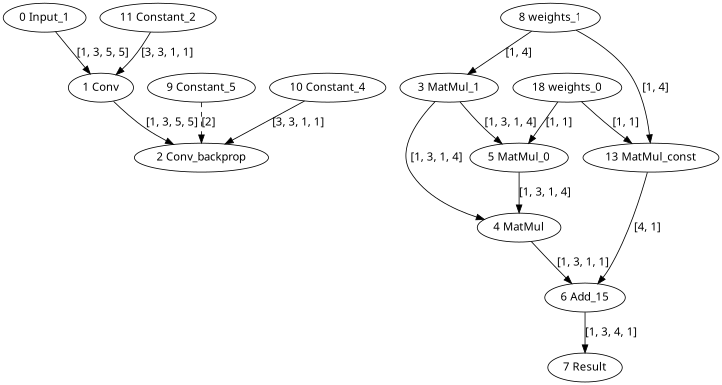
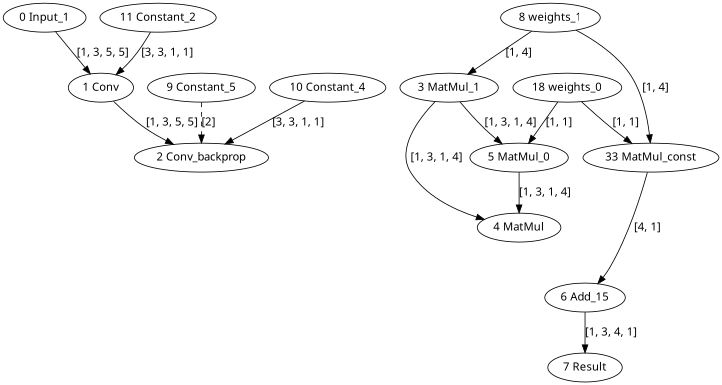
(651, 158) -> (651, 158)
(548, 260) -> none
